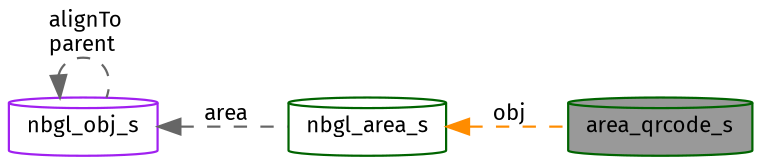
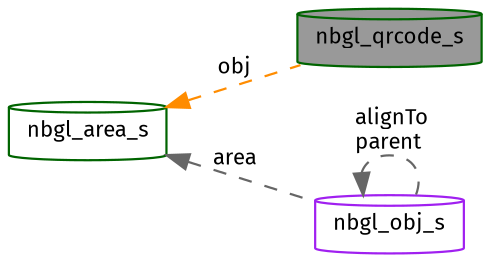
(234, 127) -> (252, 182)
(660, 127) -> (390, 38)
